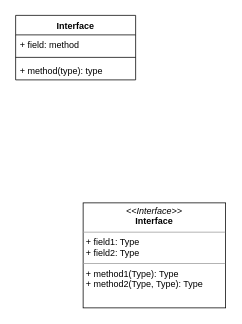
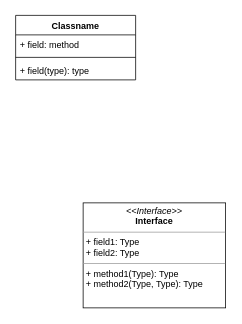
(75, 26) -> (75, 26)
(66, 71) -> (62, 71)
